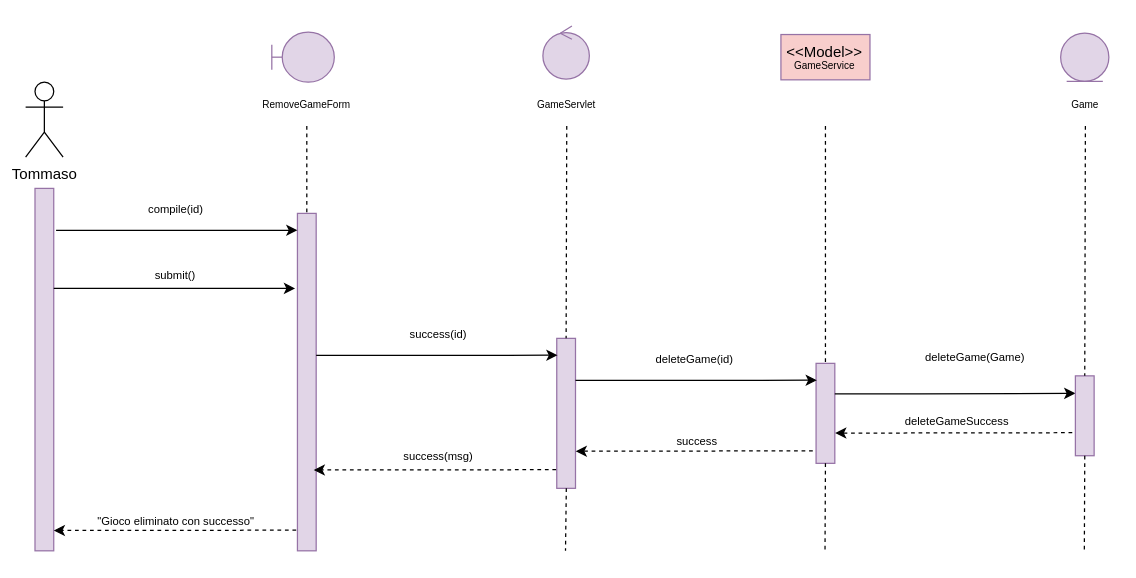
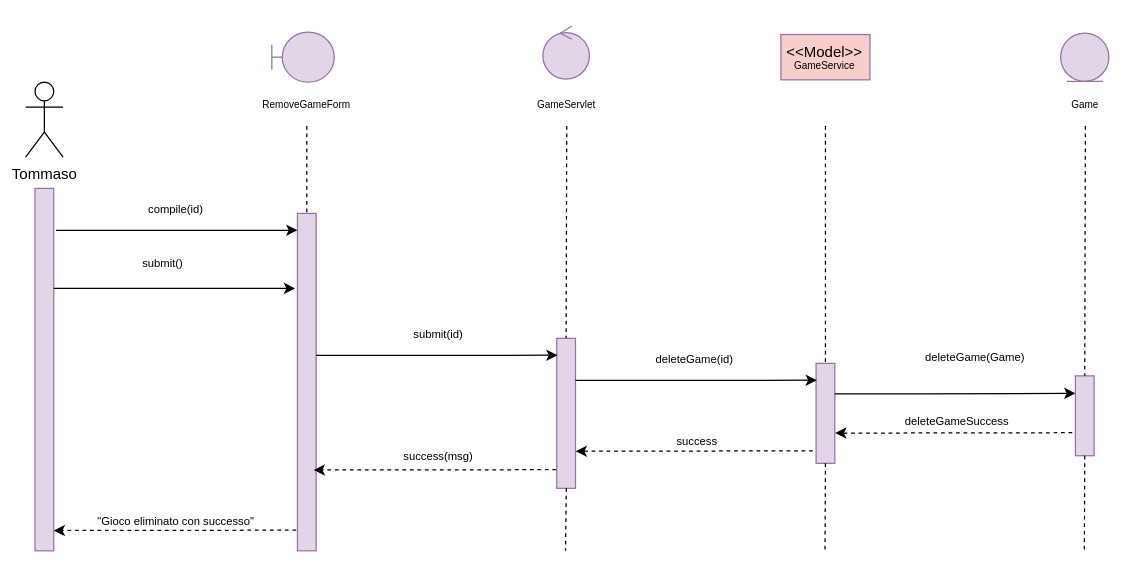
(176, 276) -> (163, 263)
(439, 334) -> (439, 334)
